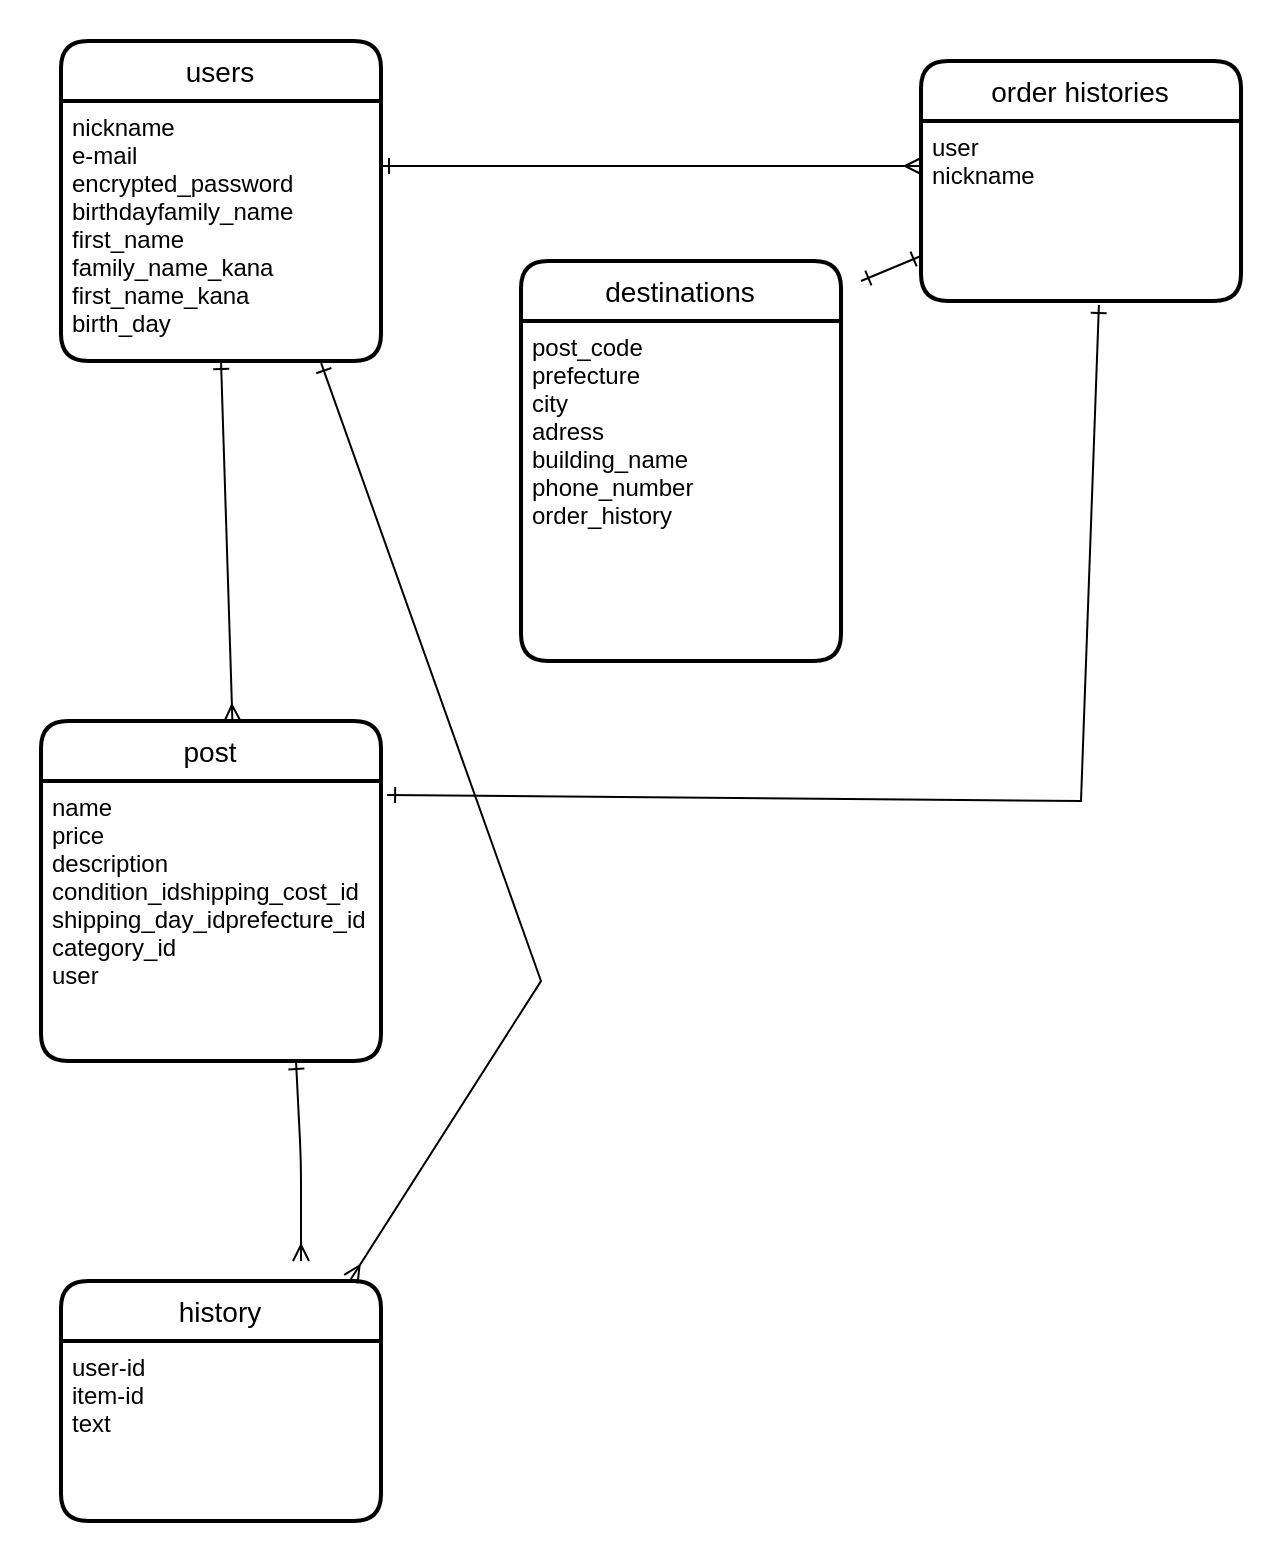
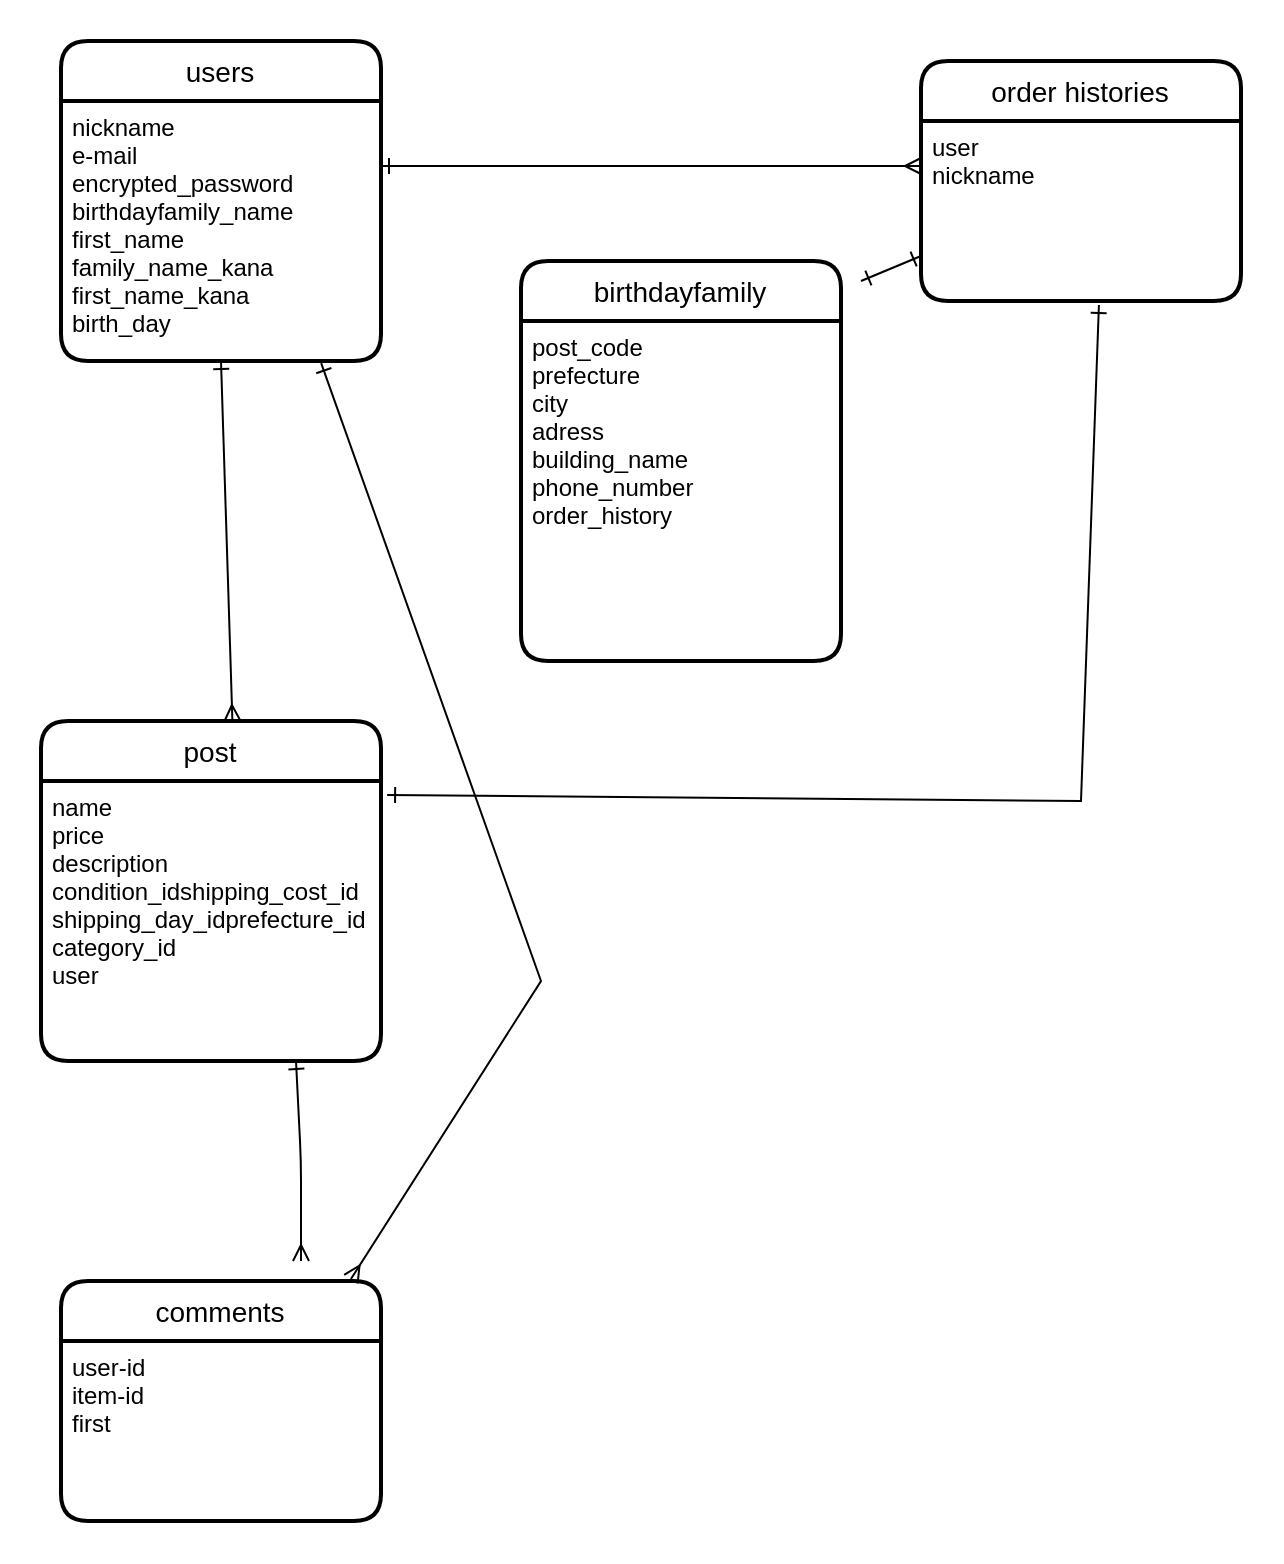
(680, 293) -> (680, 293)
(220, 1313) -> (220, 1313)
(116, 1368) -> (116, 1368)
